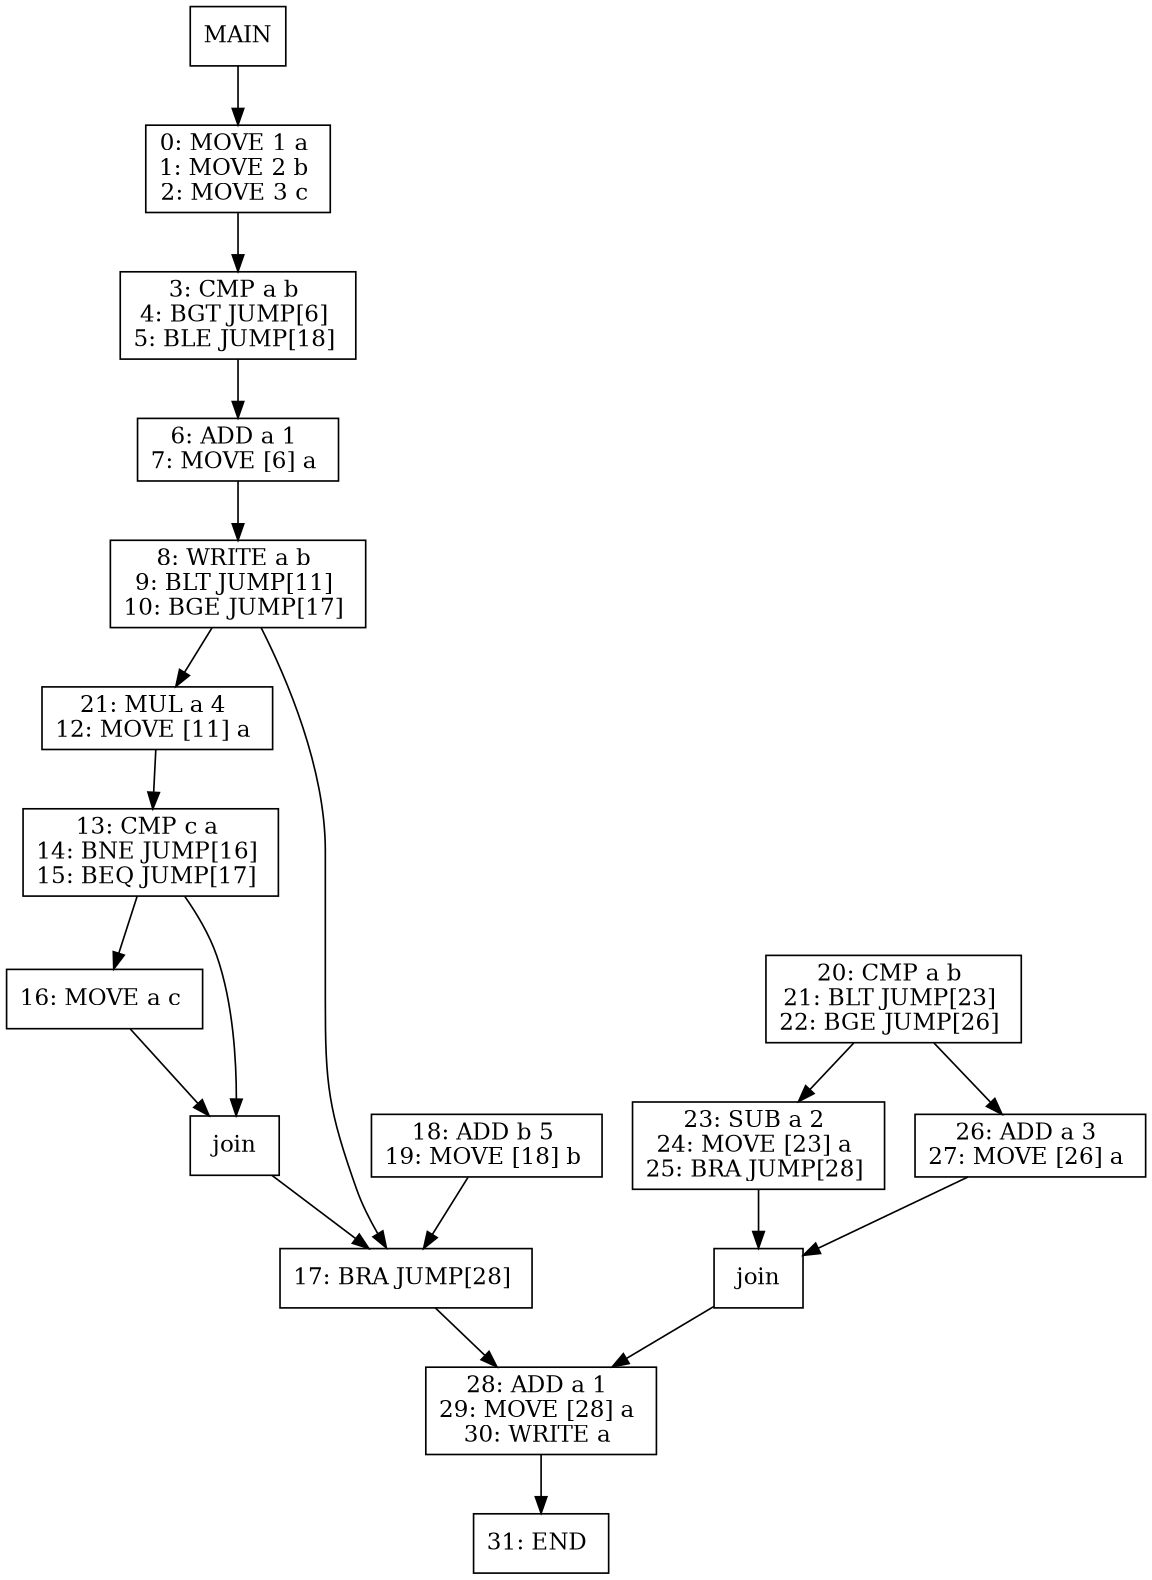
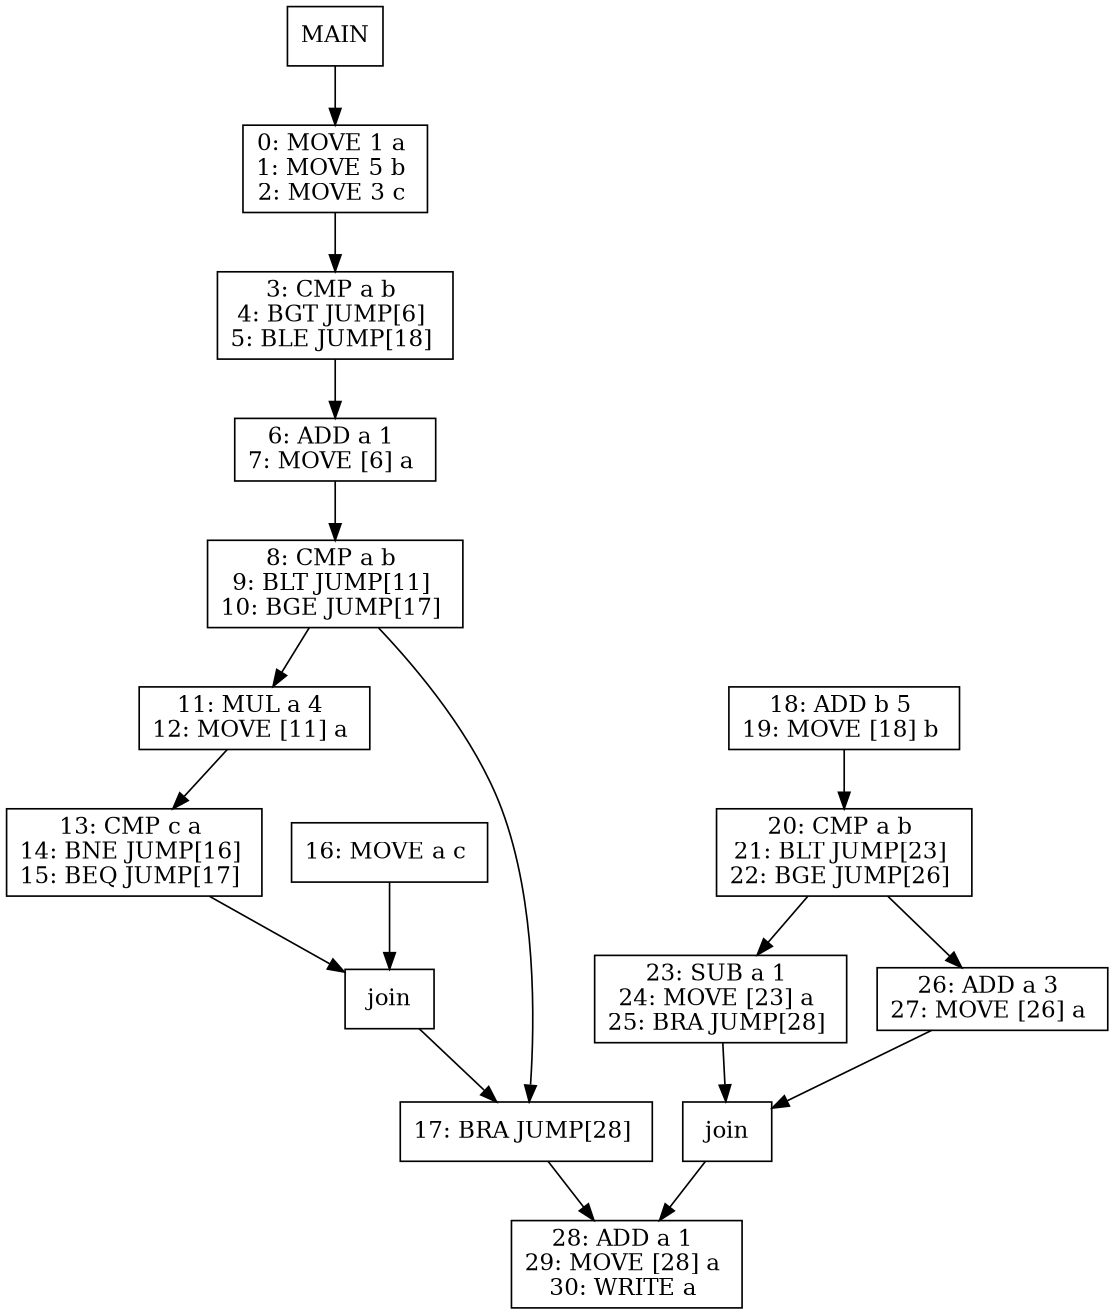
(238, 169) -> (335, 169)
(238, 584) -> (335, 584)
(157, 718) -> (254, 718)
(128, 925) -> none
(759, 1146) -> (721, 999)
(450, 1206) -> (844, 771)
(541, 1543) -> none
